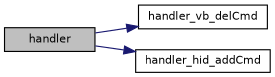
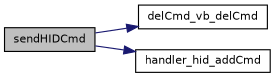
(203, 17) -> (203, 17)
(50, 40) -> (50, 40)
